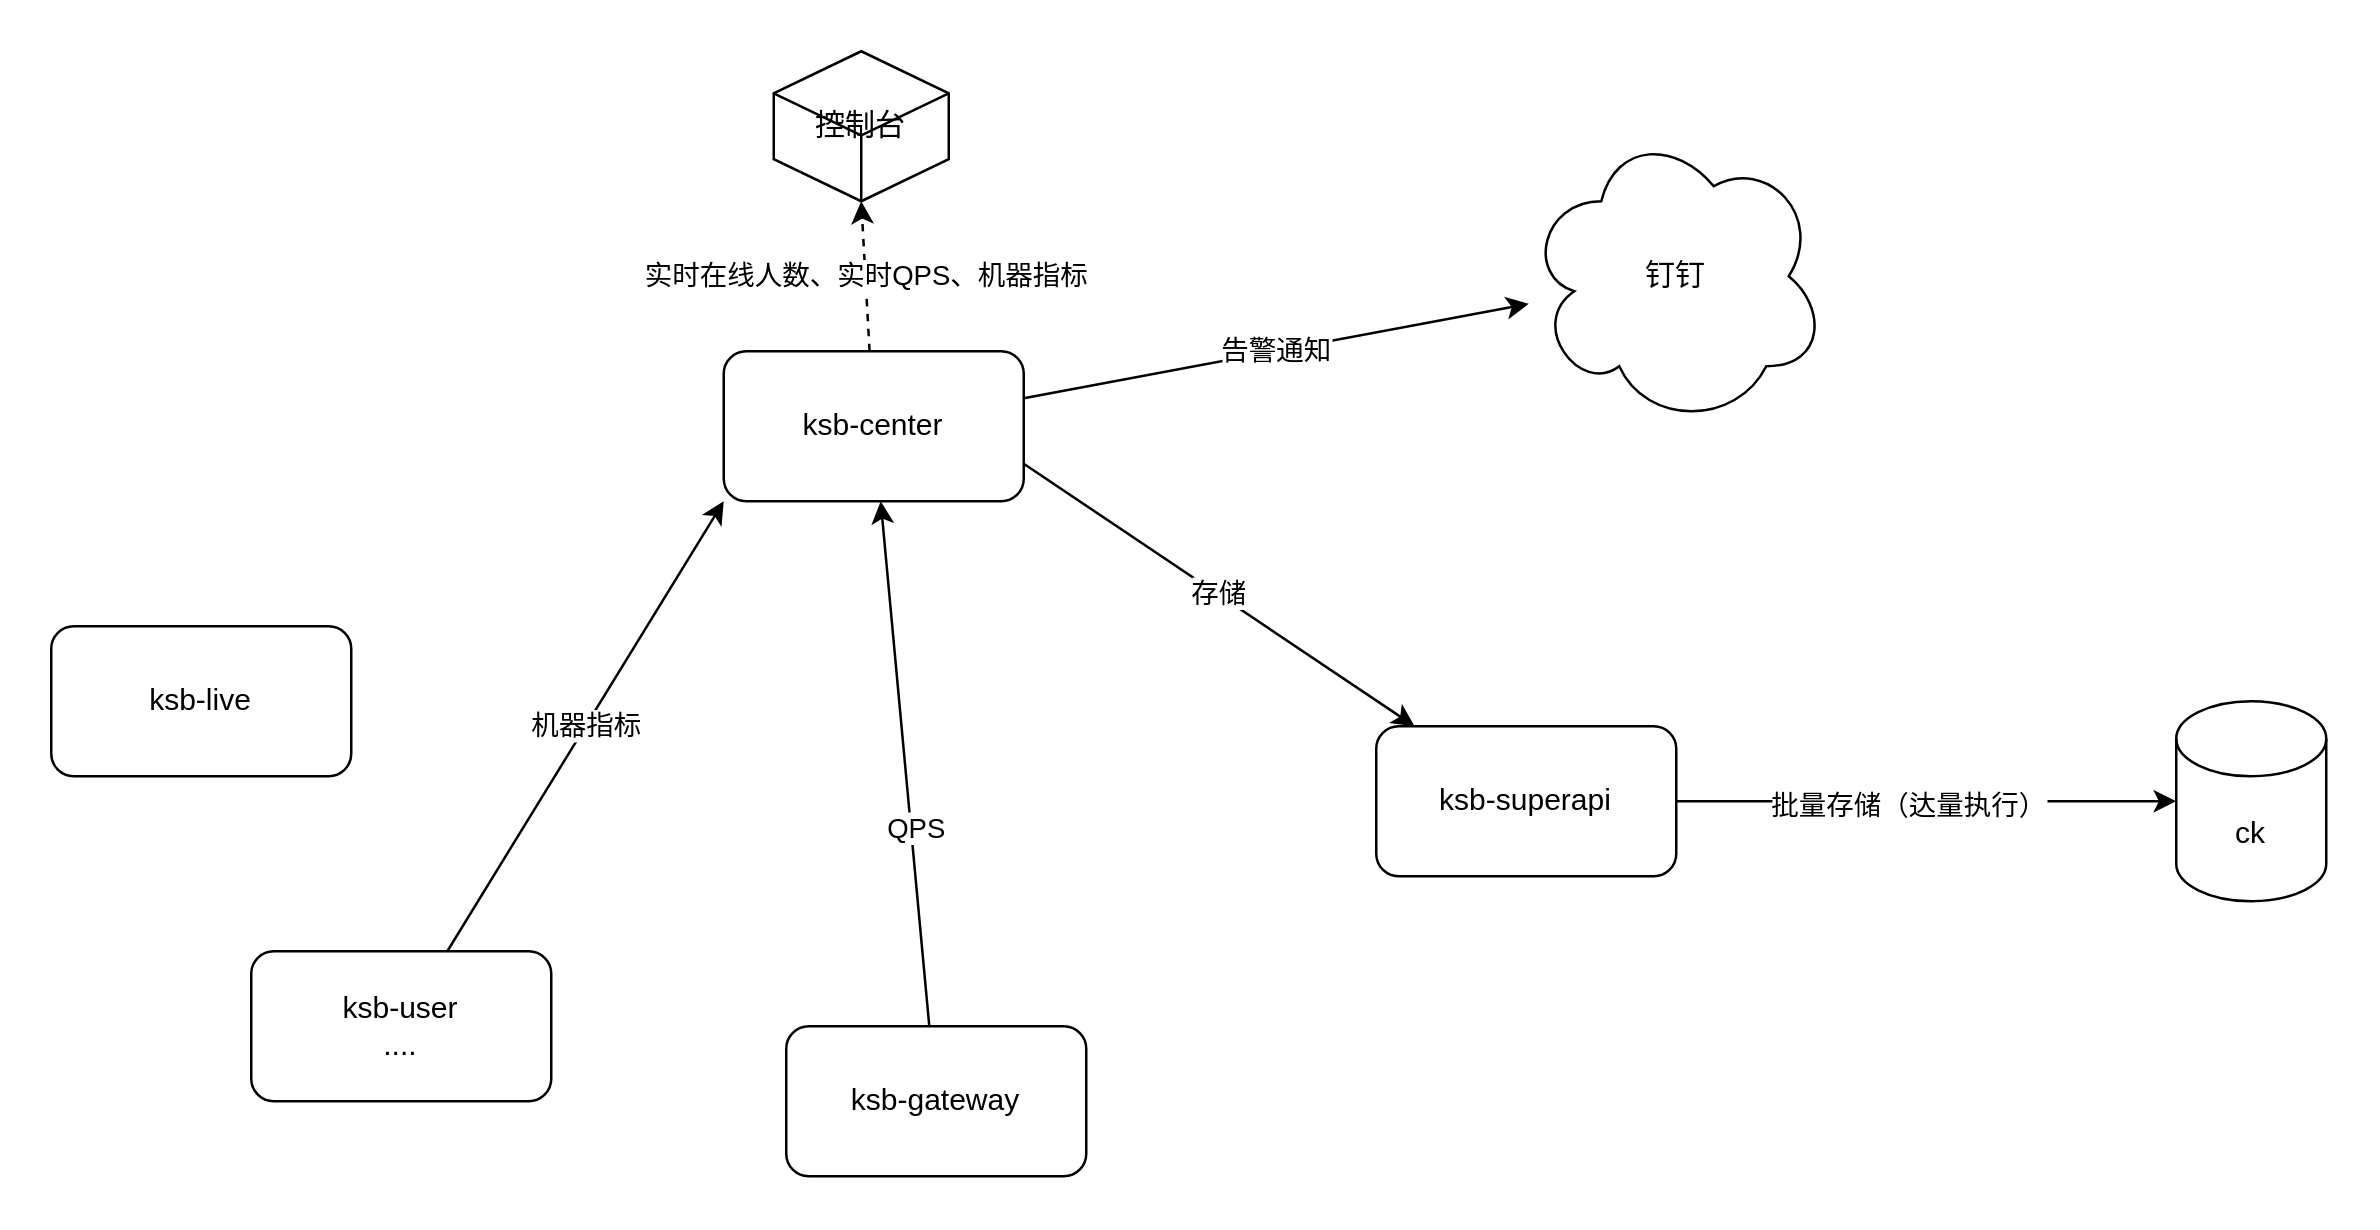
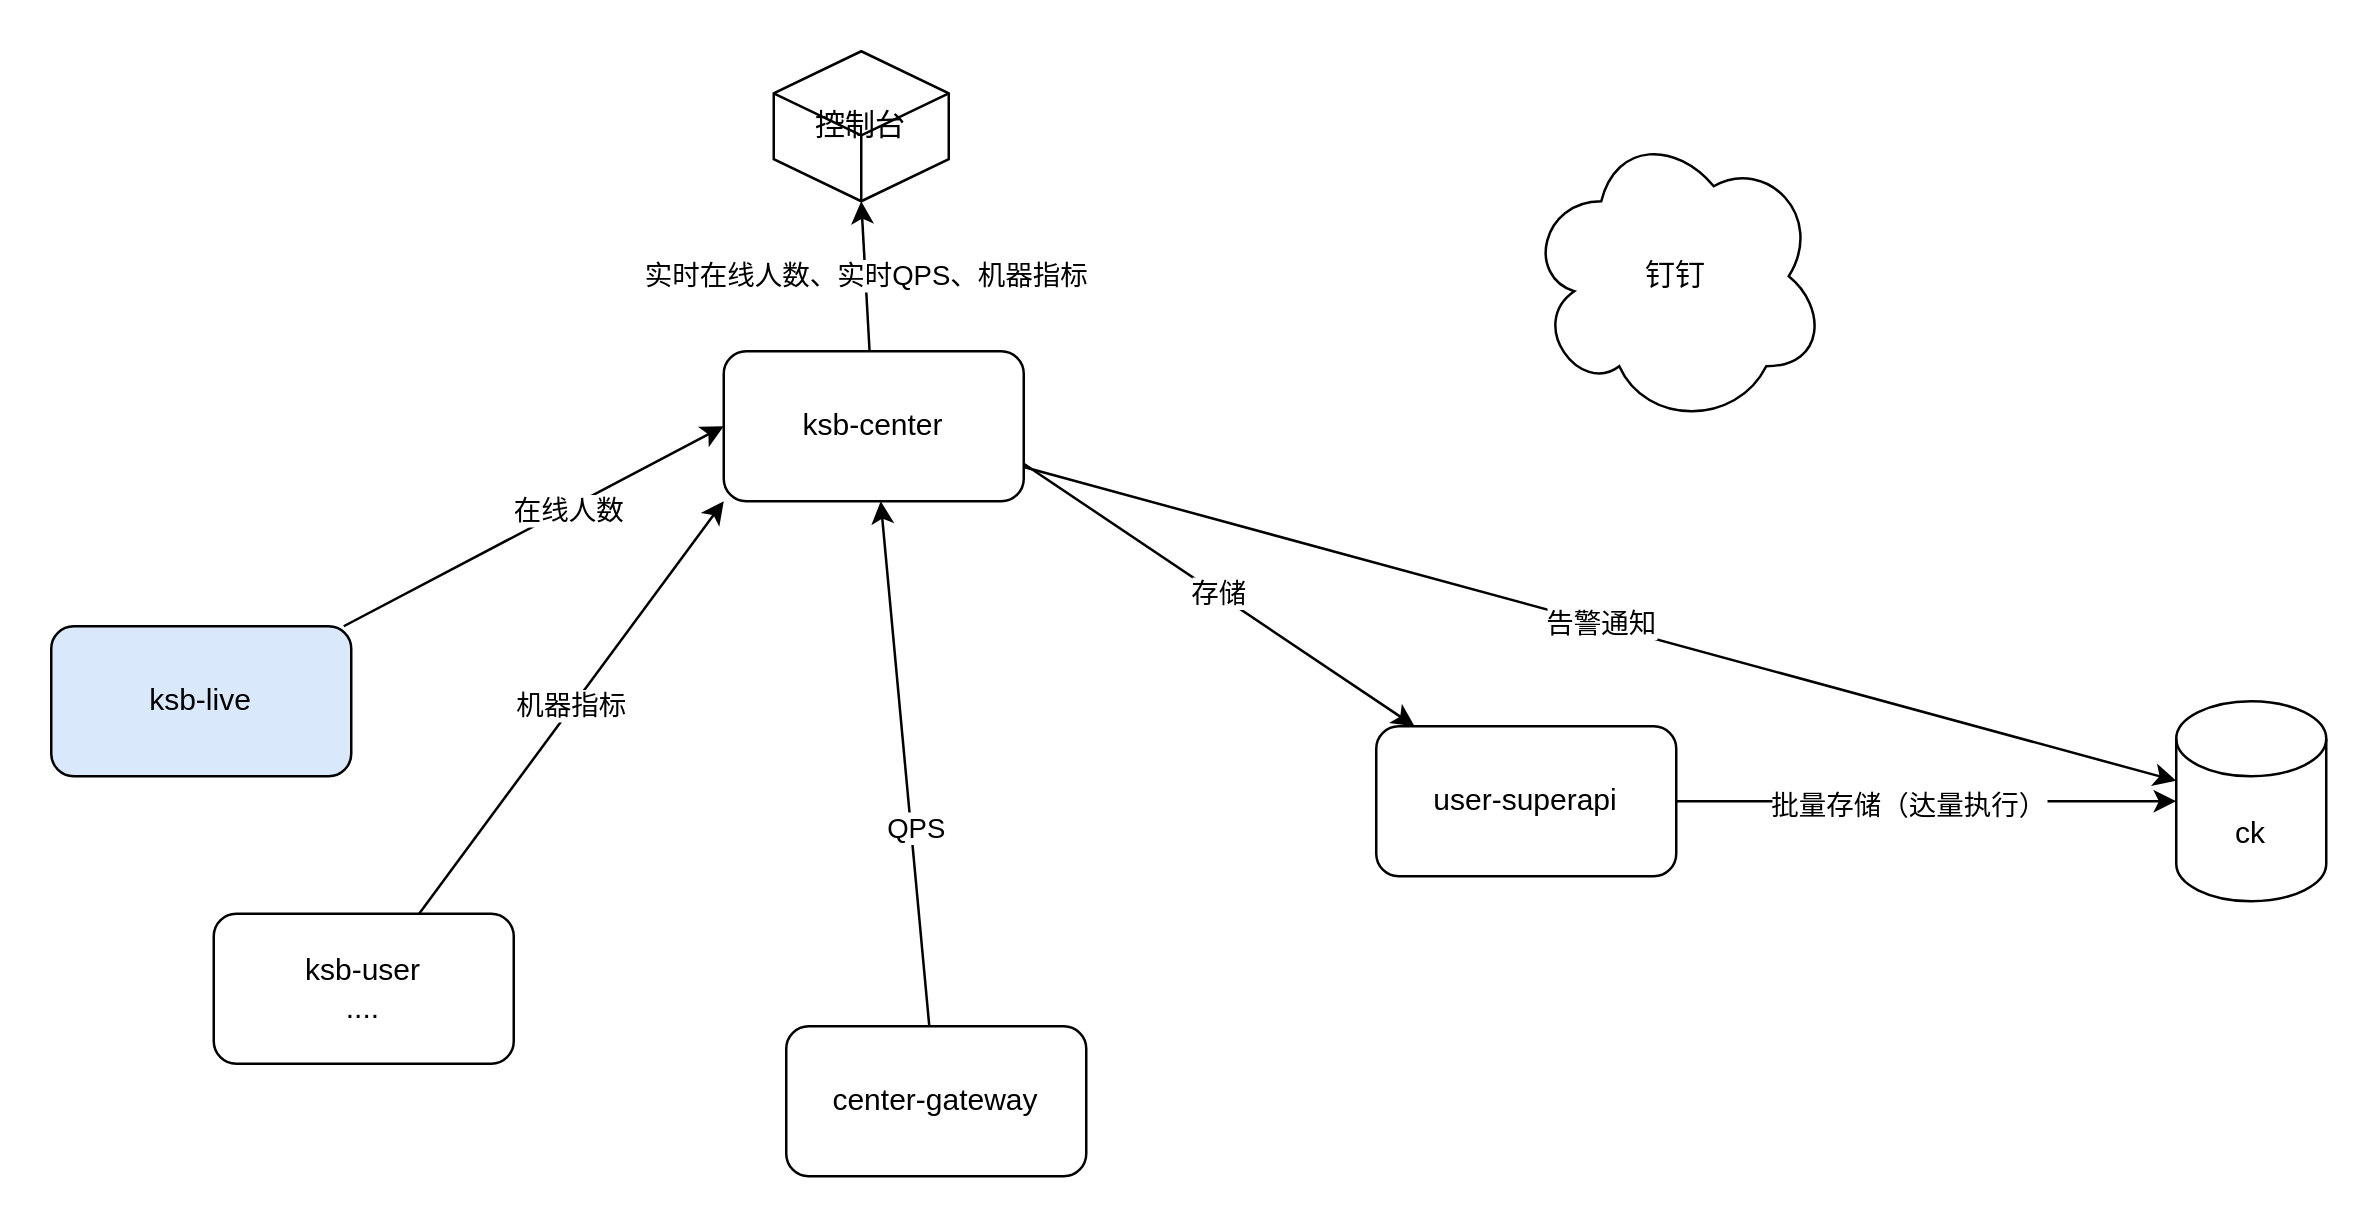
(868, 319) -> (868, 319)
(1268, 353) -> (1341, 554)
none -> (455, 567)
(201, 701) -> (201, 701)
(1526, 801) -> (1526, 801)
(401, 1026) -> (364, 989)
(936, 1101) -> (936, 1101)
